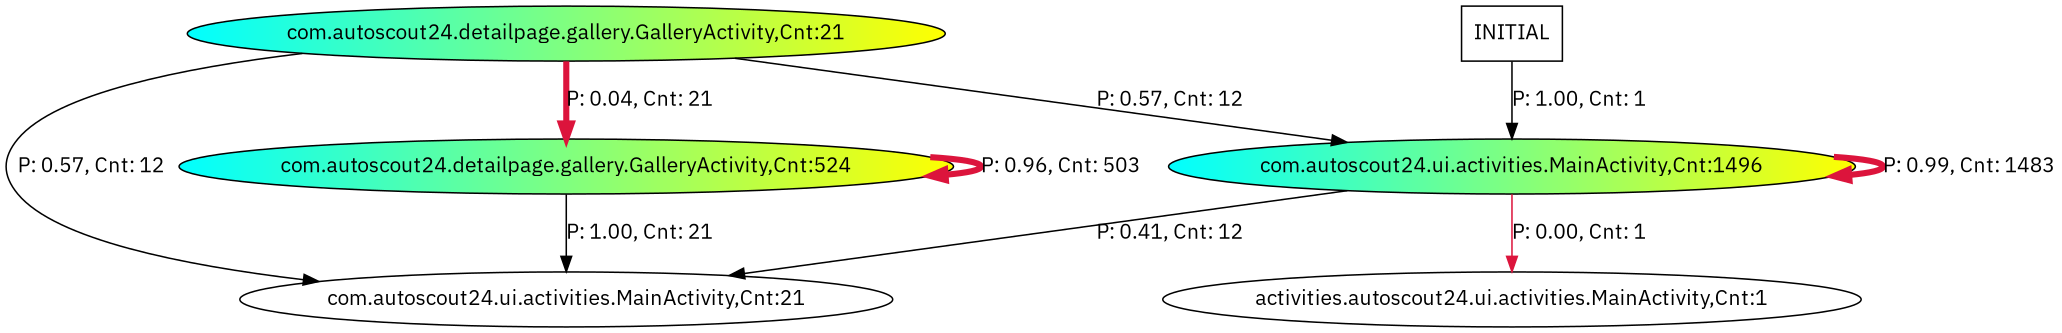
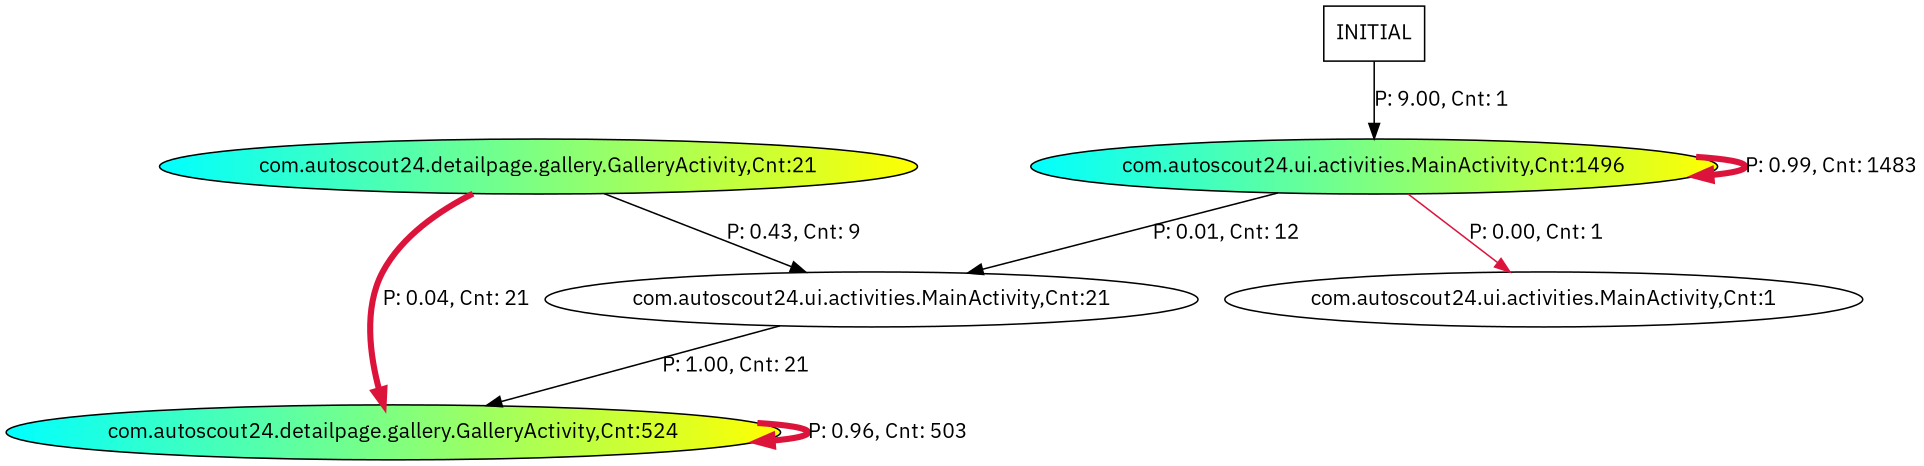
(1033, 99) -> none
(1579, 100) -> (1441, 100)
(92, 167) -> (794, 233)
(566, 225) -> (641, 364)
(1171, 233) -> (1227, 233)
(1512, 299) -> (1544, 299)
